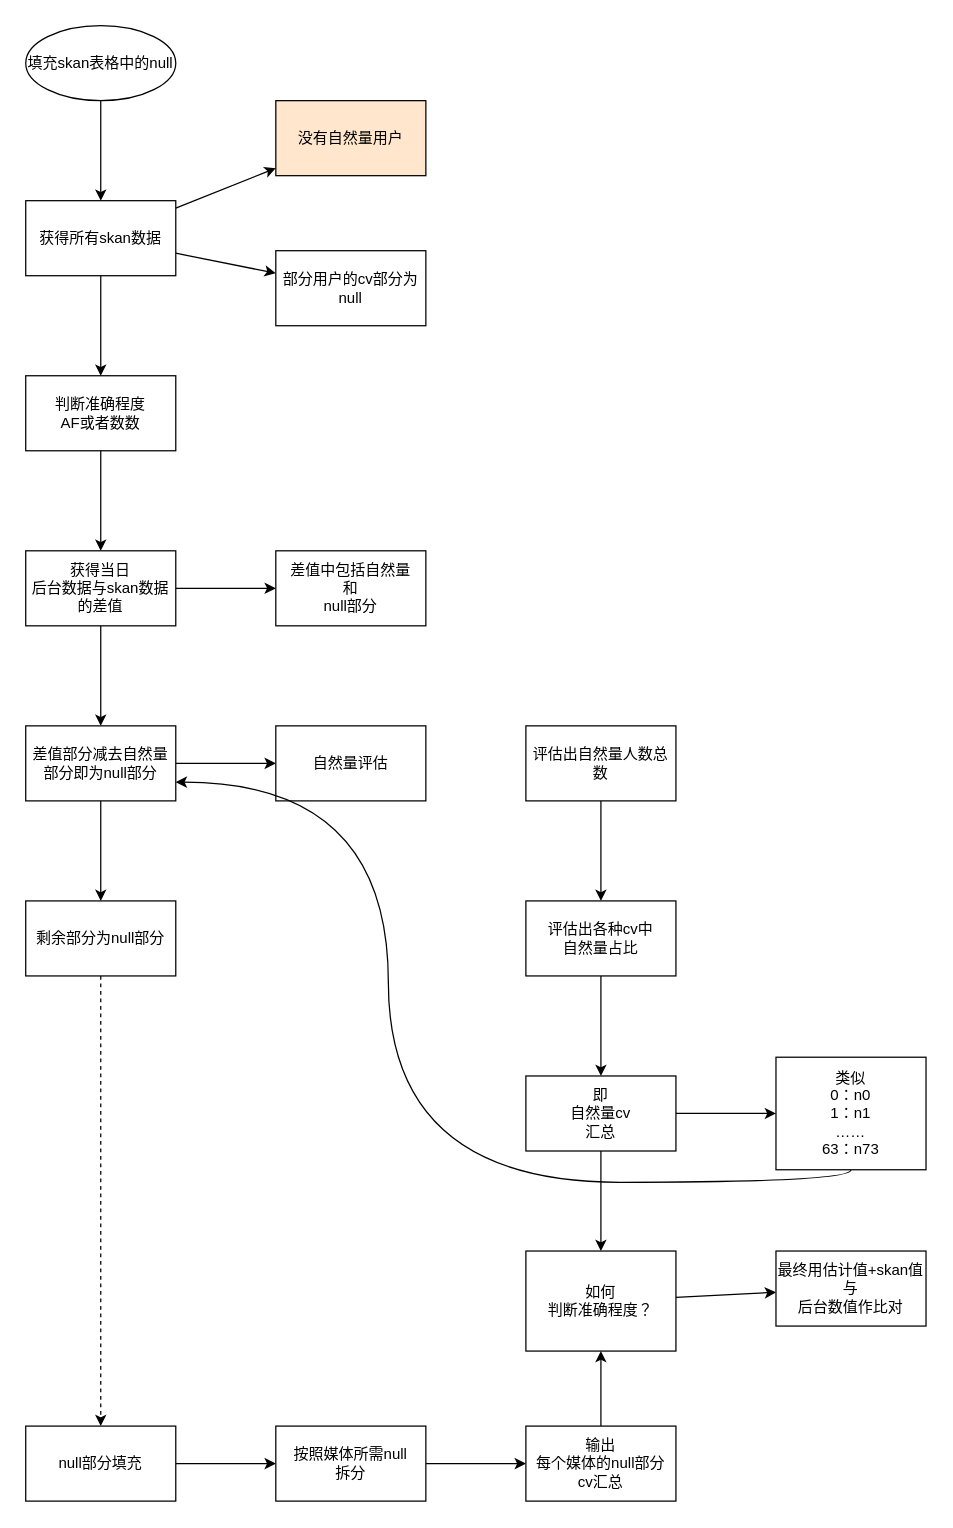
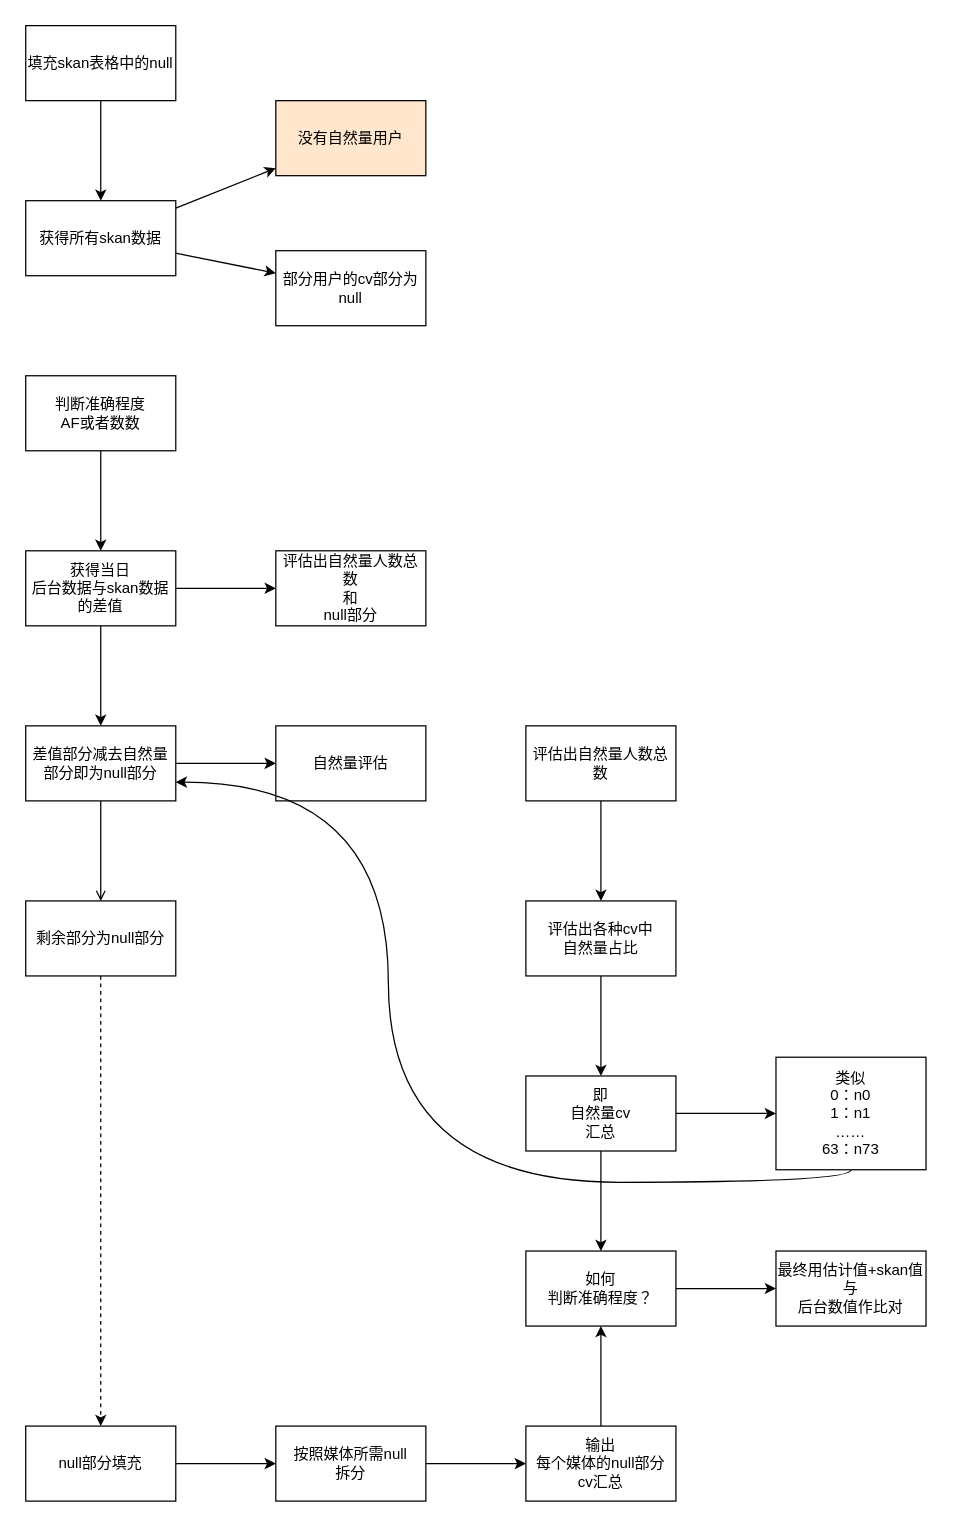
(101, 63) -> (101, 63)
(101, 322) -> none
(351, 588) -> (351, 588)
(101, 891) -> (101, 893)
(601, 1301) -> (601, 1288)
